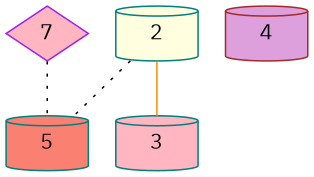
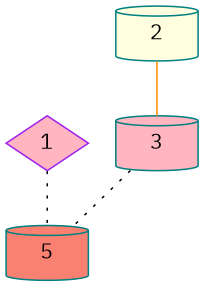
(47, 34) -> (47, 143)
(267, 34) -> none
(102, 88) -> (102, 198)
